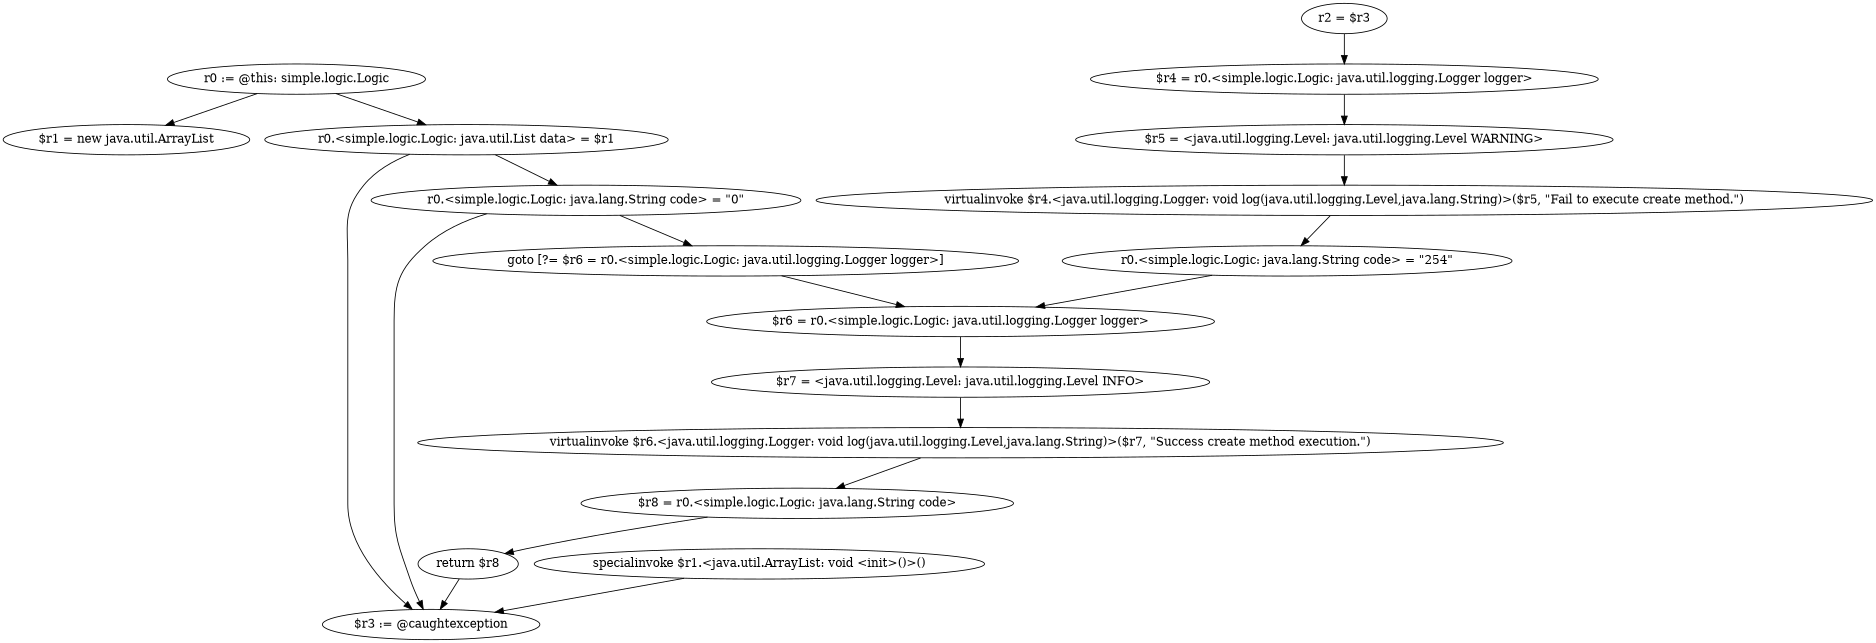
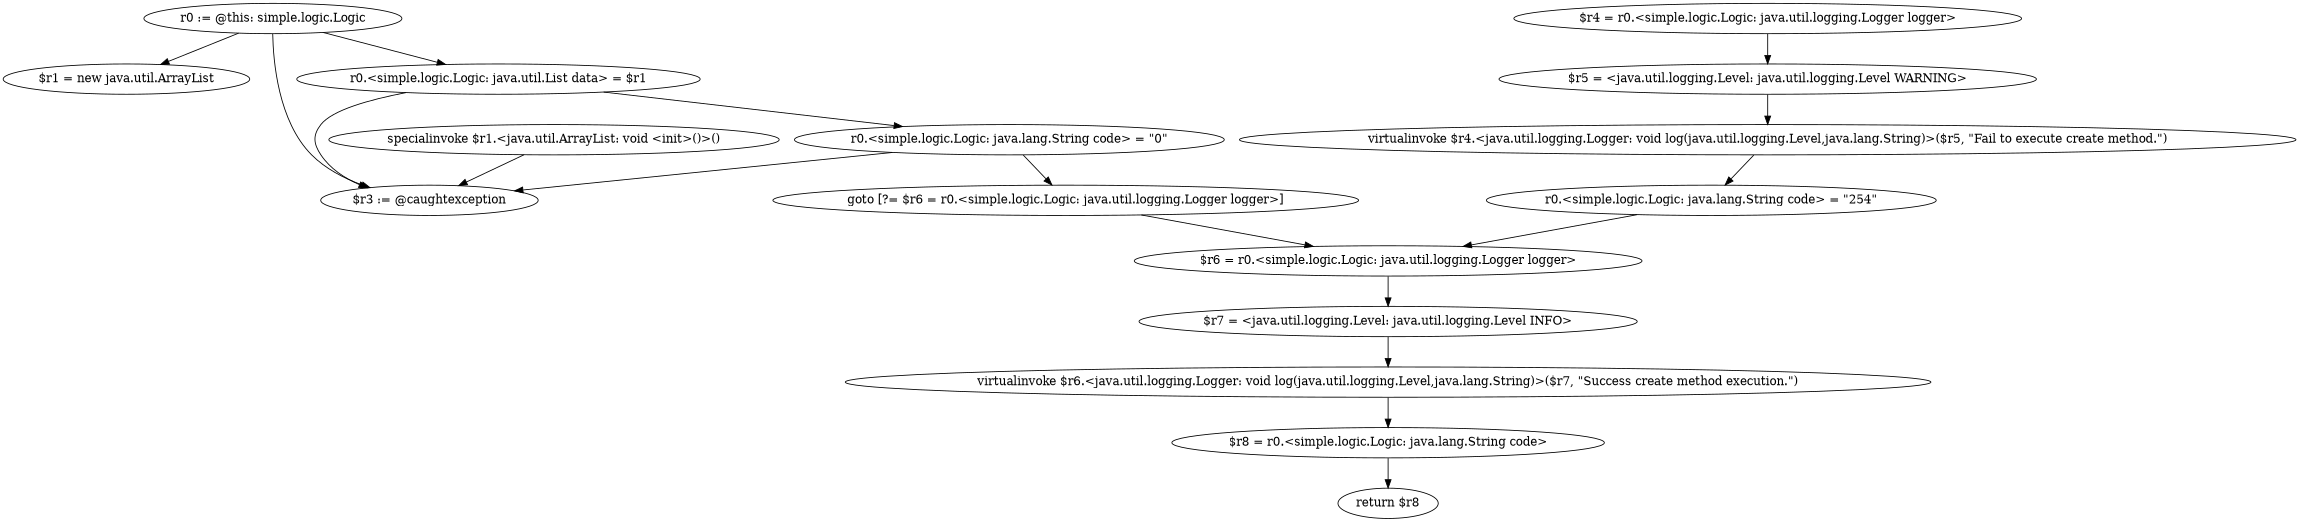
(1344, 19) -> none
(452, 590) -> (292, 126)
